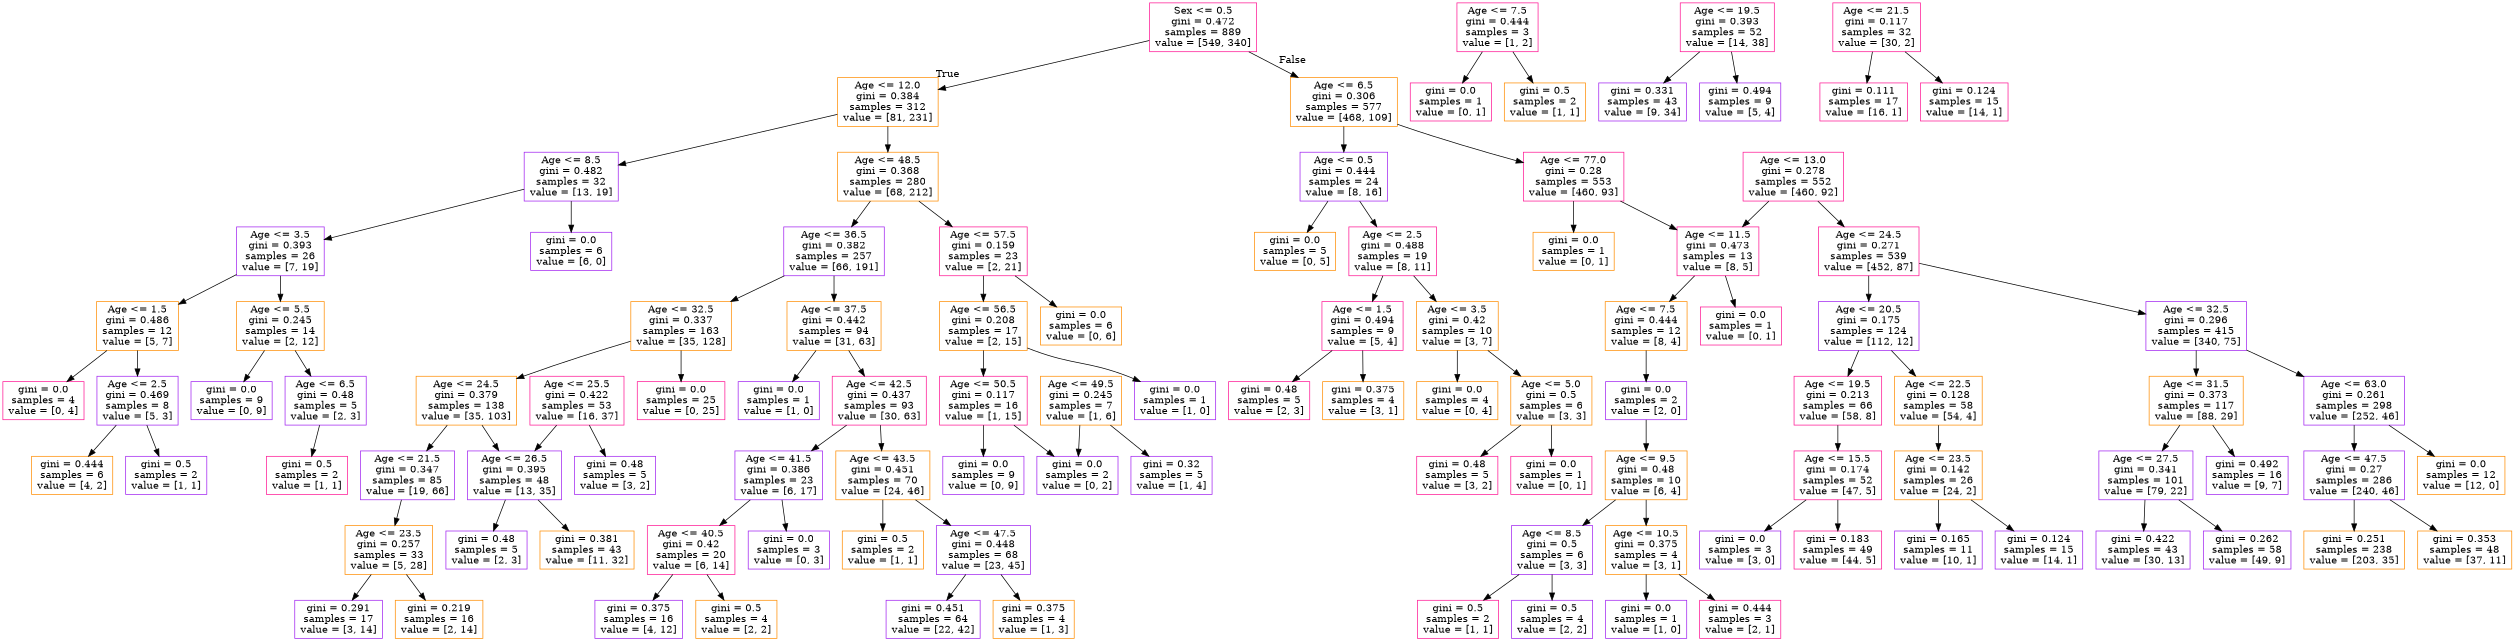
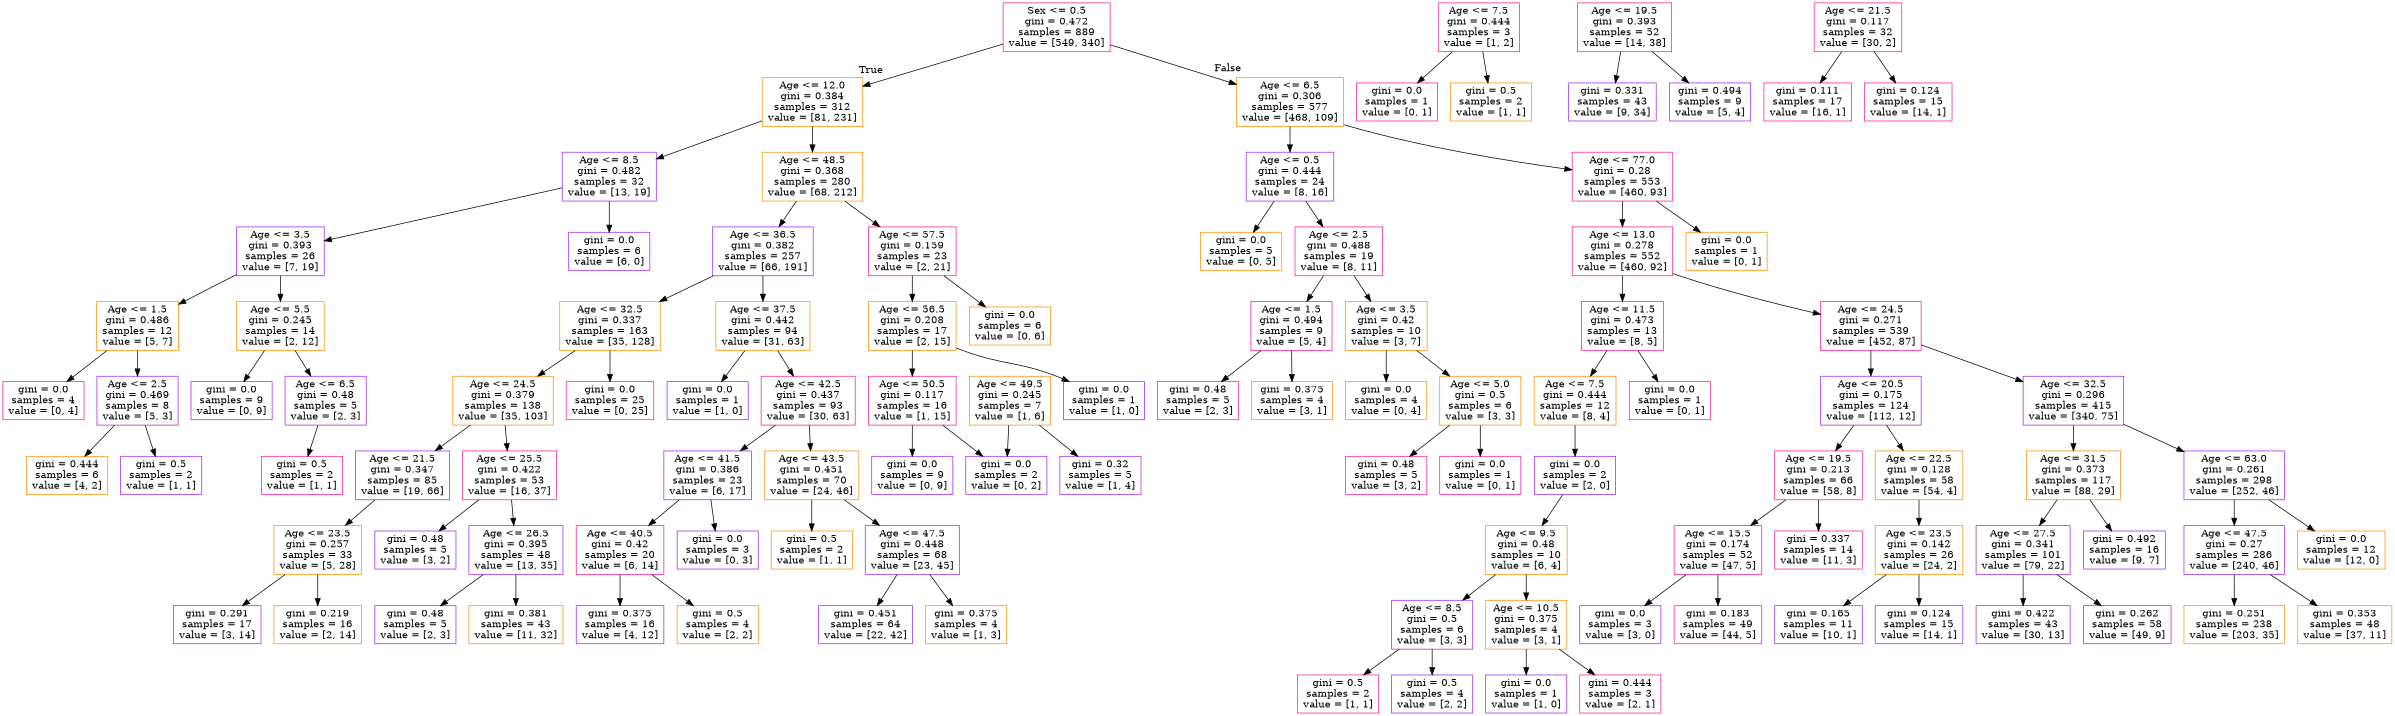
(1645, 214) -> (1622, 210)
(488, 435) -> (506, 434)
none -> (1818, 550)
